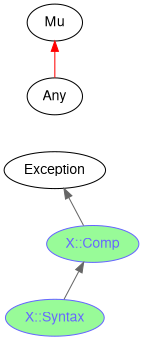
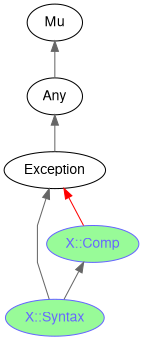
(55, 64) -> (55, 64)
none -> (55, 138)
(76, 212) -> (76, 212)
none -> (37, 249)
